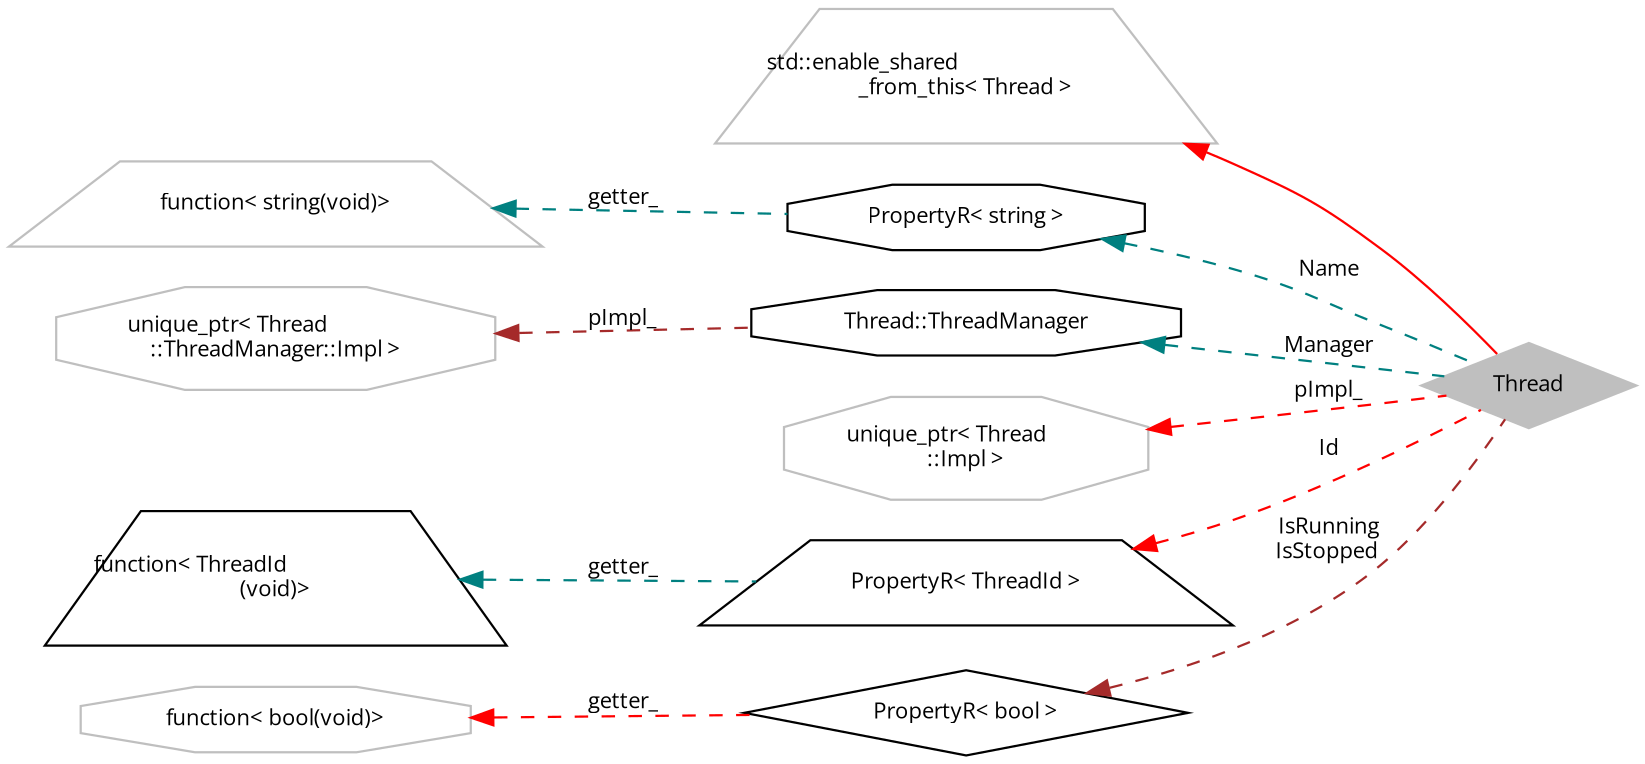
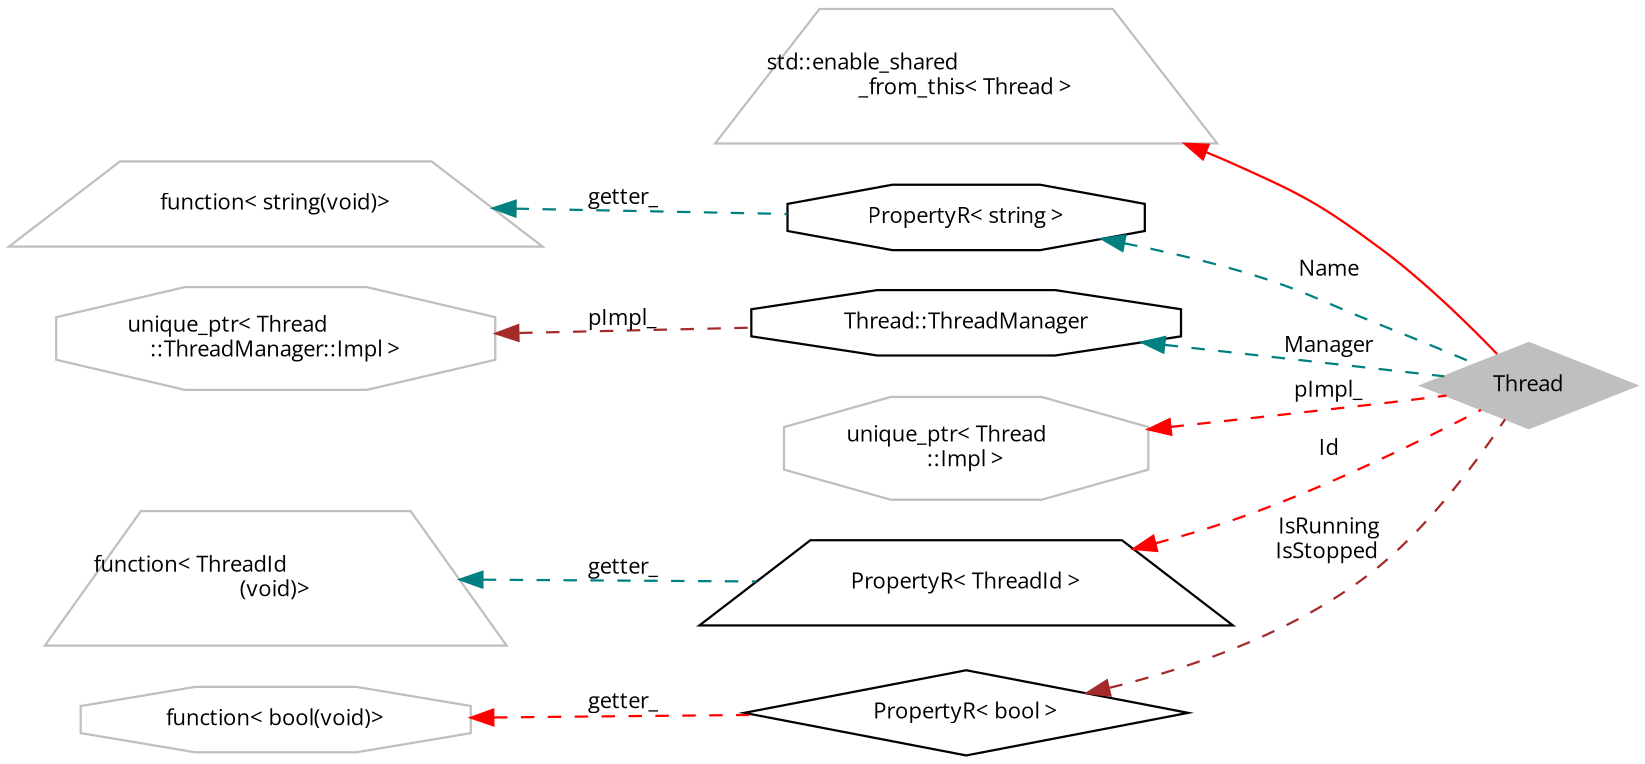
(276, 578) -> (276, 578)
